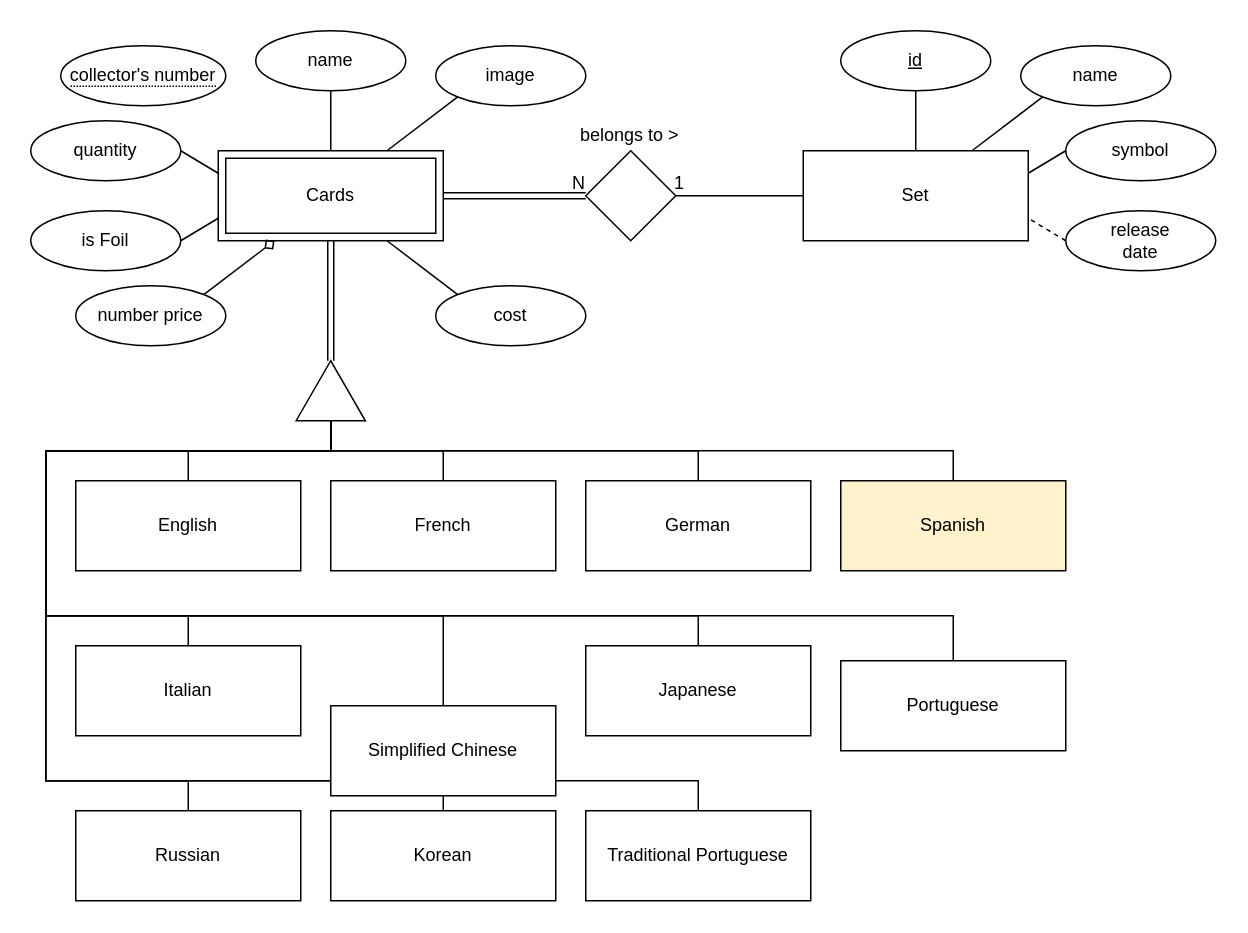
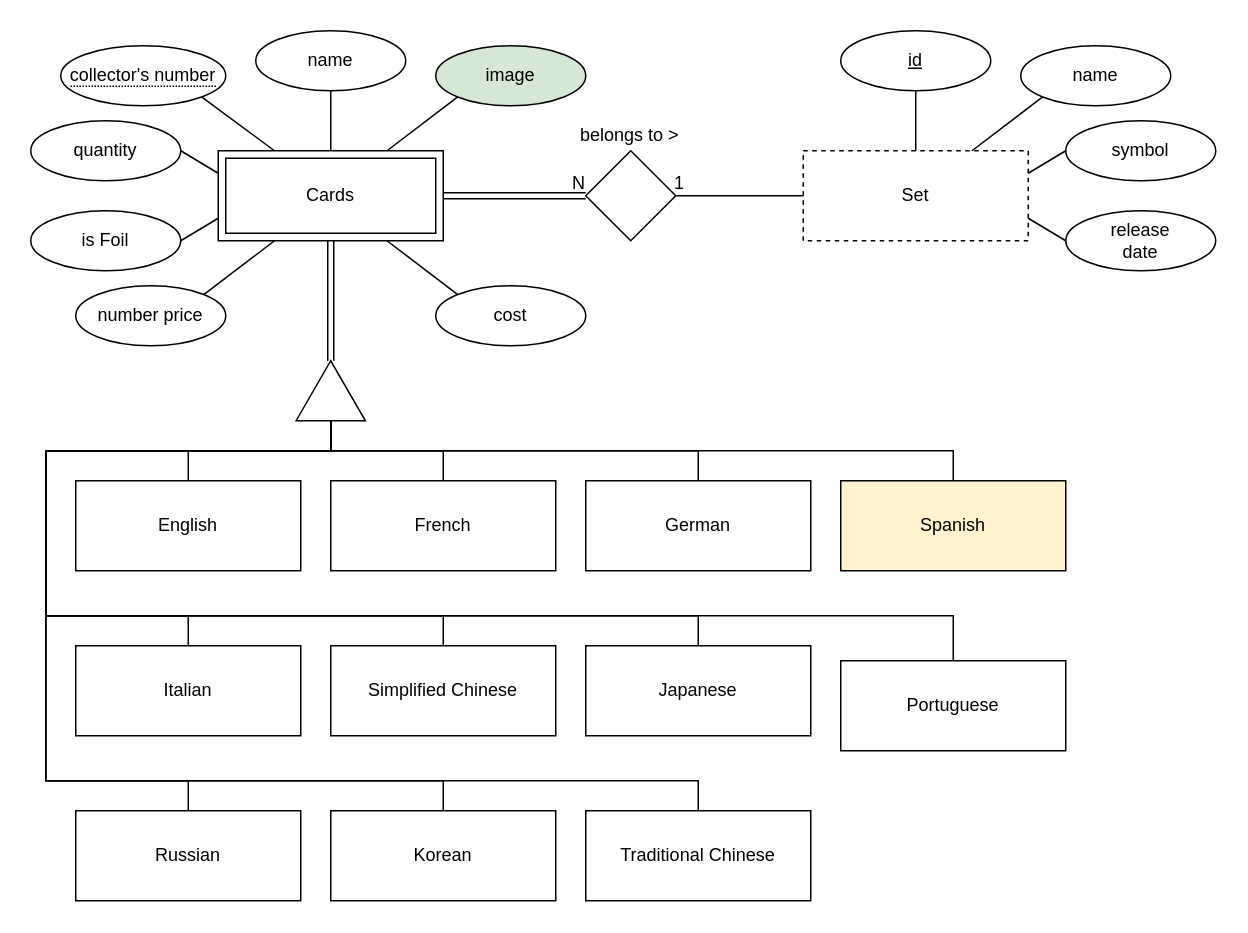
(511, 76) -> (511, 76)
none -> (238, 124)
(916, 196) -> (916, 196)
(1046, 229) -> (1046, 229)
(265, 248) -> (269, 245)
(443, 751) -> (443, 691)
(698, 856) -> (698, 856)
